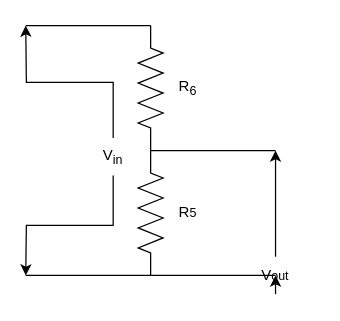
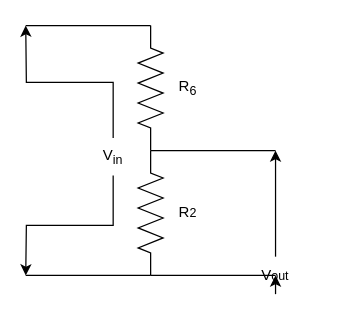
(188, 213) -> (188, 213)
